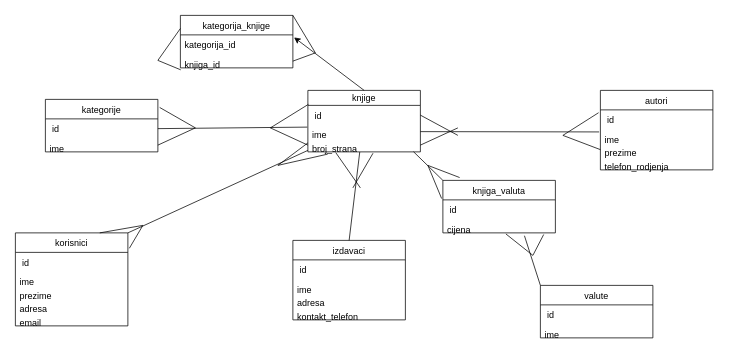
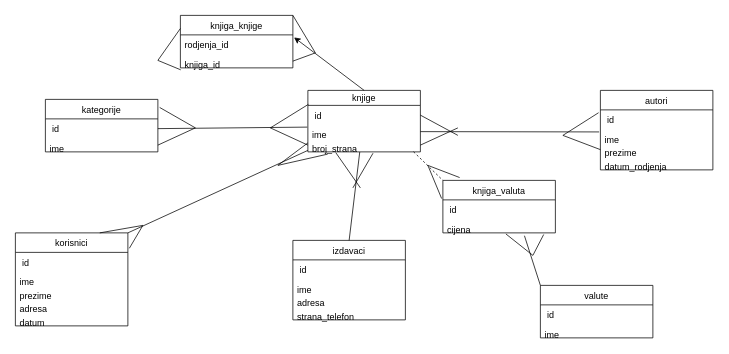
(236, 26) -> (236, 26)
(215, 45) -> (211, 45)
(426, 164) -> (426, 164)
(644, 167) -> (640, 167)
(334, 317) -> (331, 317)
(30, 323) -> (32, 323)
